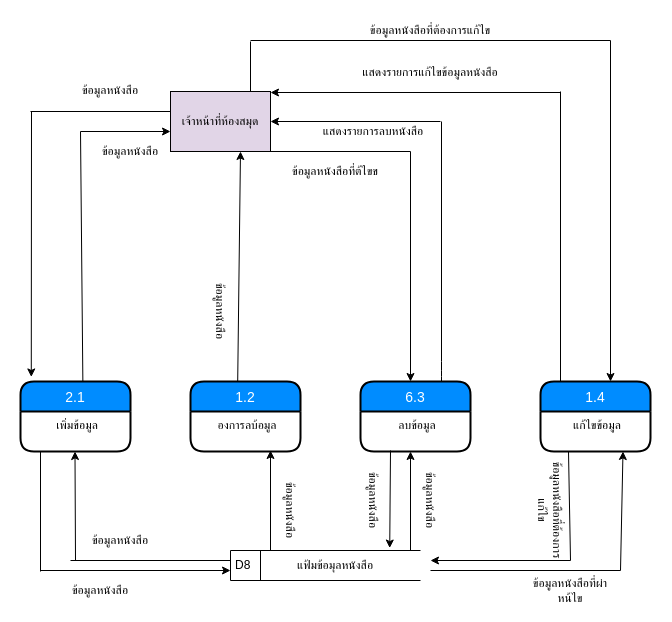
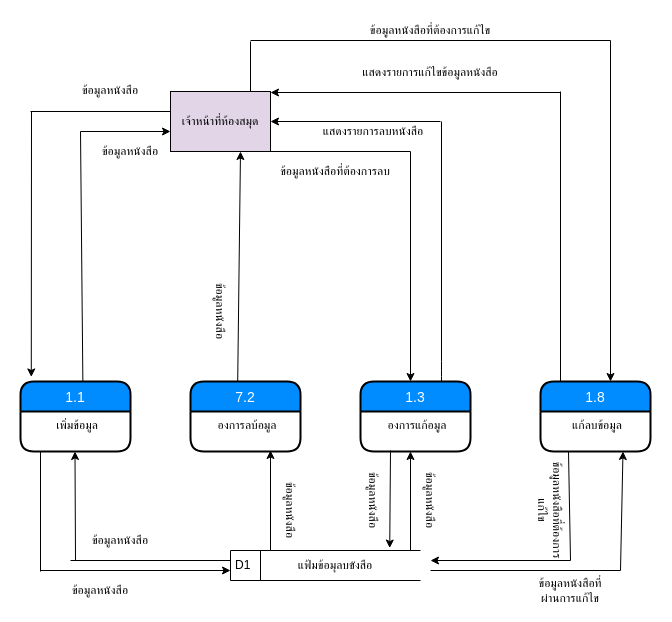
(336, 172) -> (336, 172)
(75, 397) -> (75, 397)
(245, 397) -> (245, 397)
(415, 397) -> (415, 397)
(595, 397) -> (595, 397)
(417, 425) -> (417, 425)
(597, 425) -> (597, 425)
(242, 566) -> (242, 566)
(336, 566) -> (336, 566)
(571, 591) -> (571, 591)
